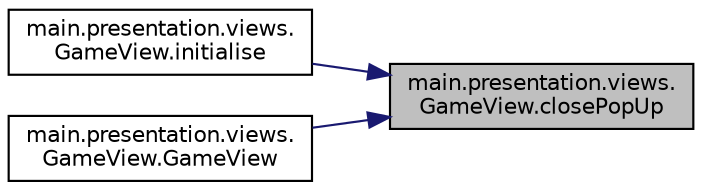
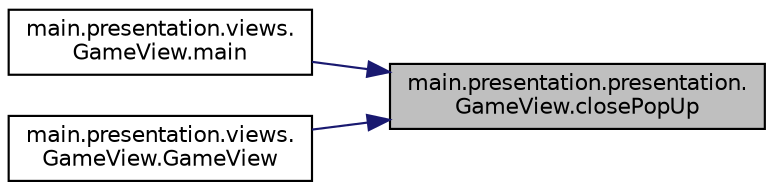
(160, 42) -> (160, 42)
(542, 96) -> (577, 96)
